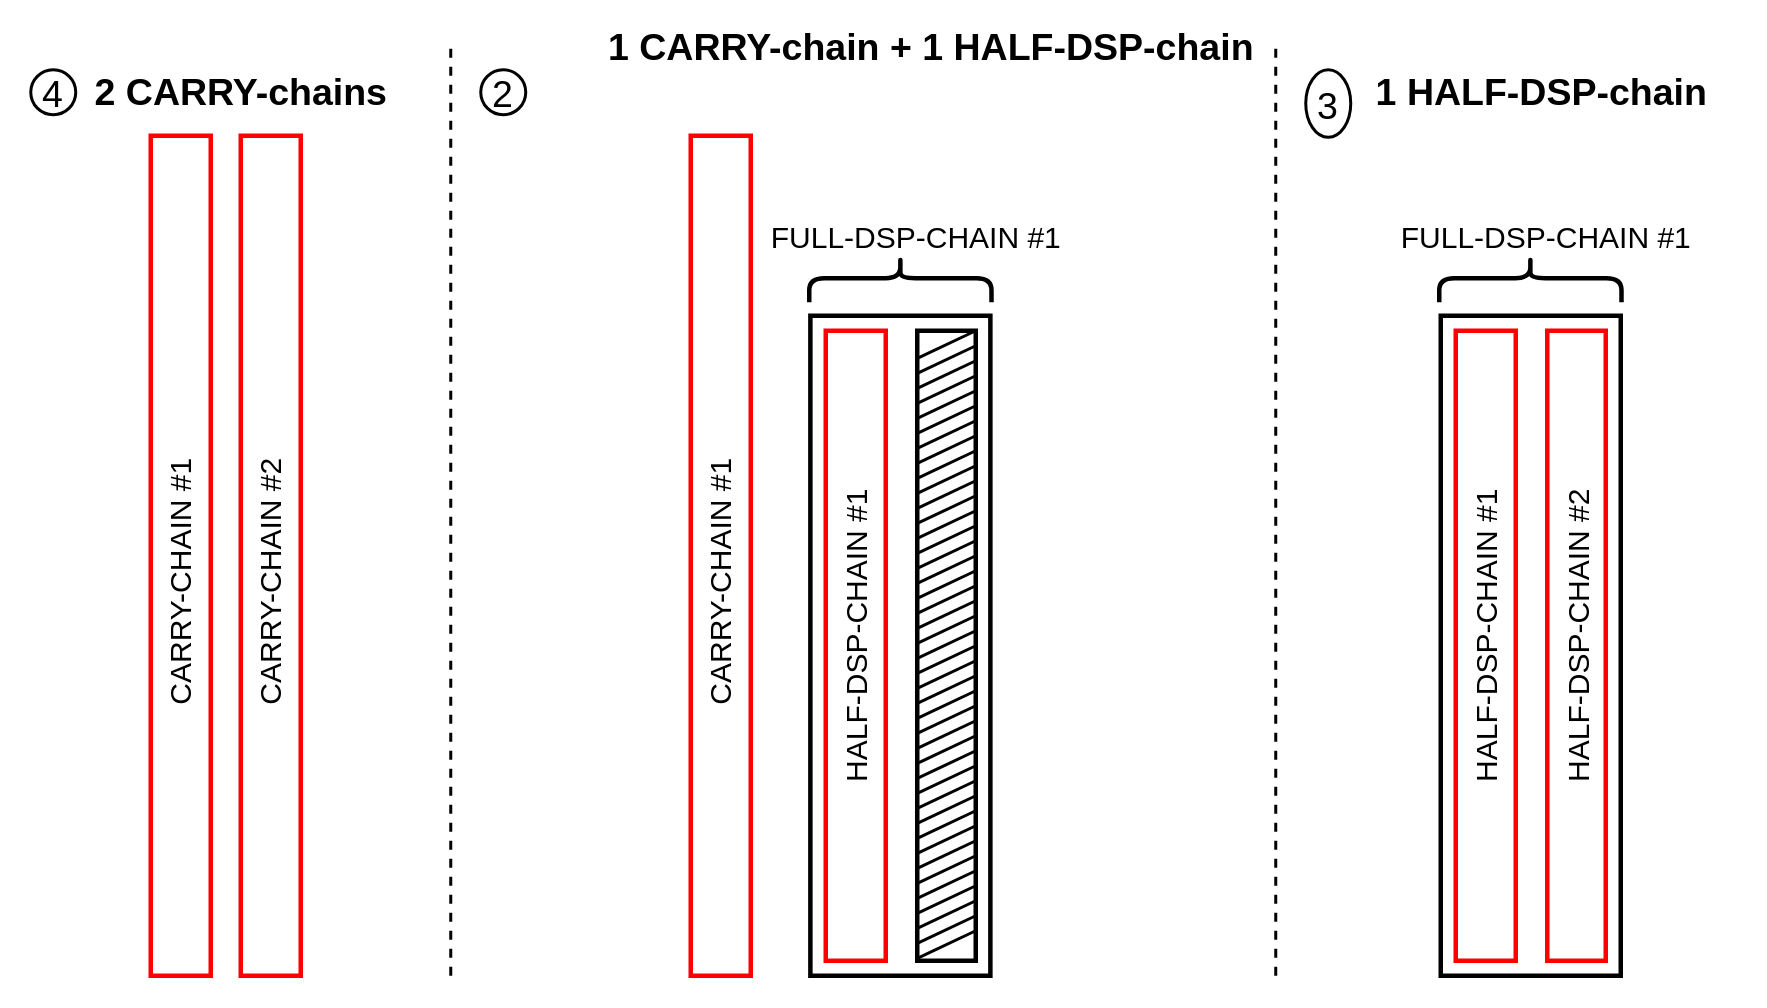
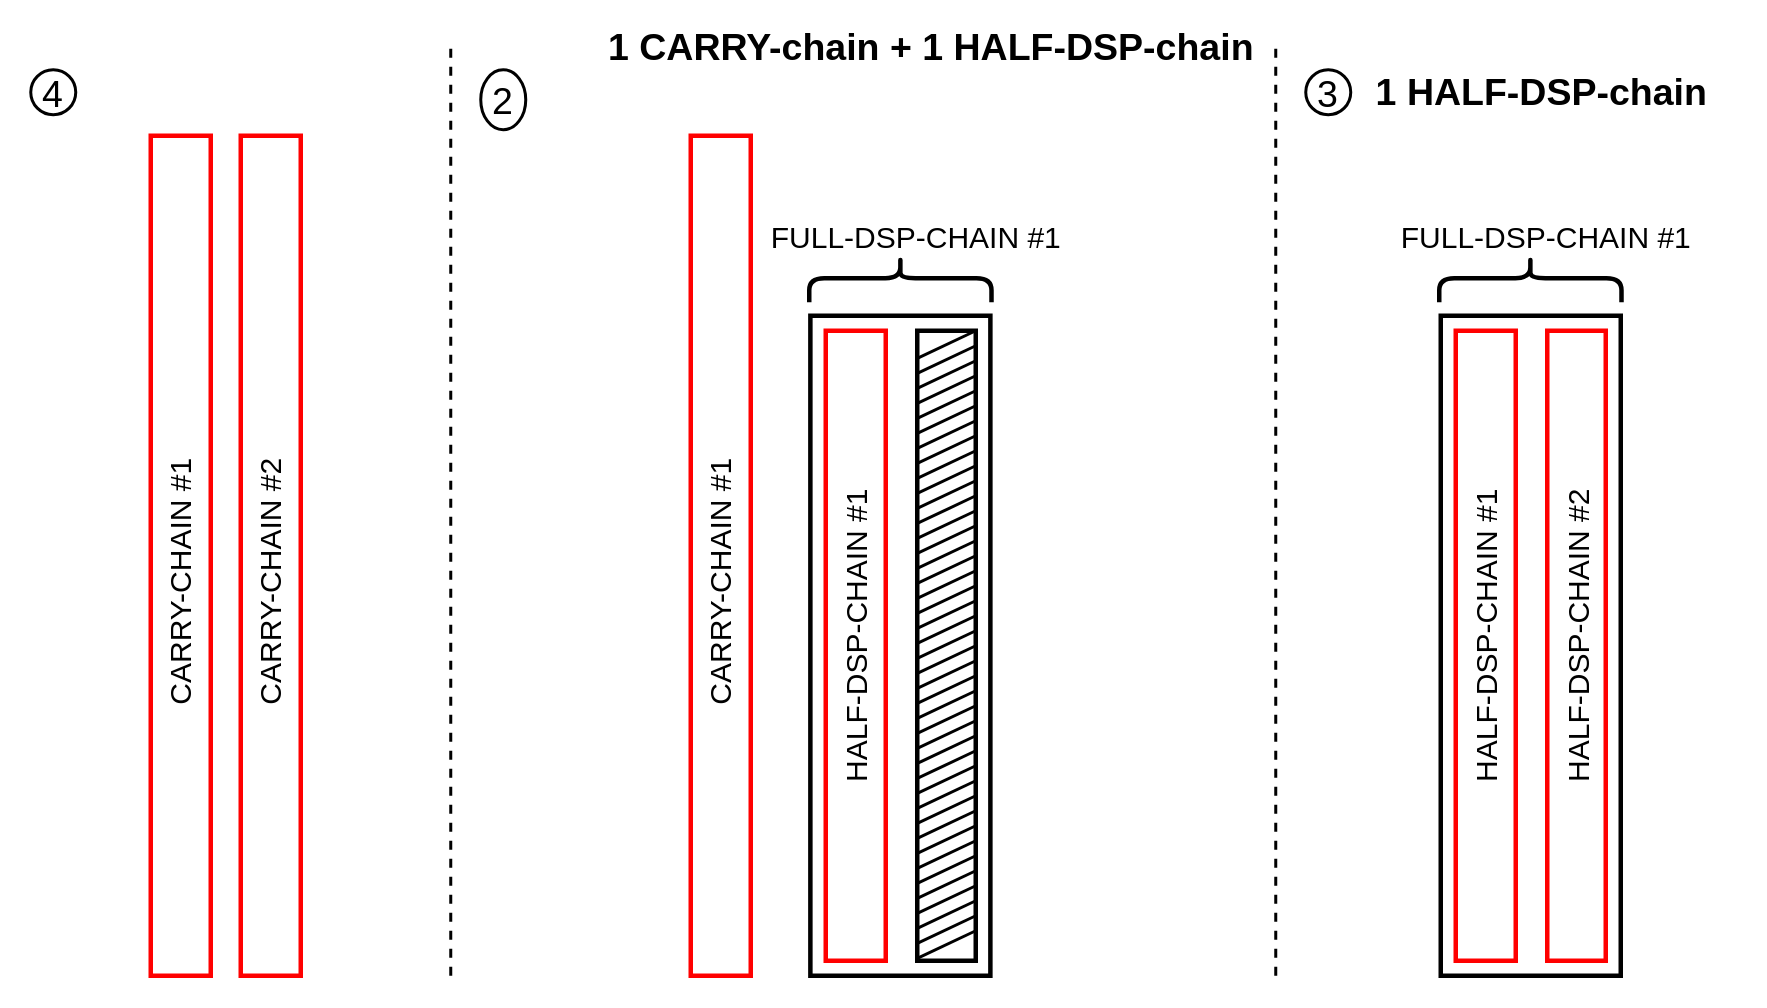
(241, 91) -> none
(503, 92) -> (503, 100)
(1328, 104) -> (1328, 92)
